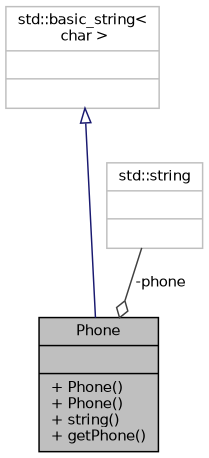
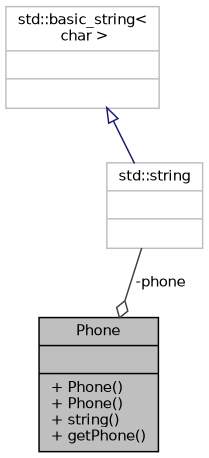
(91, 221) -> (124, 142)
